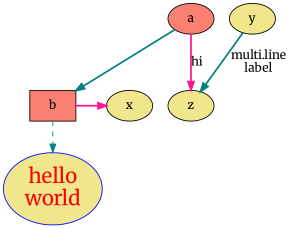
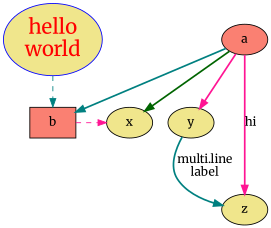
none -> (220, 77)
none -> (191, 79)
(87, 106) -> (87, 123)
(53, 133) -> (53, 87)
